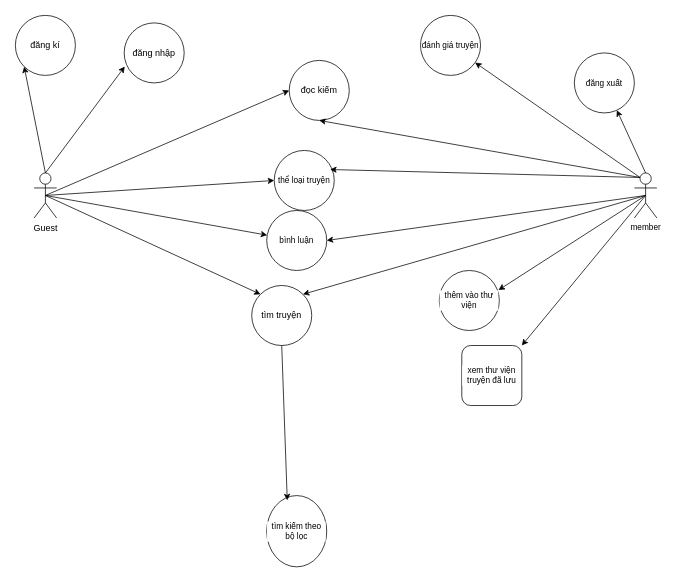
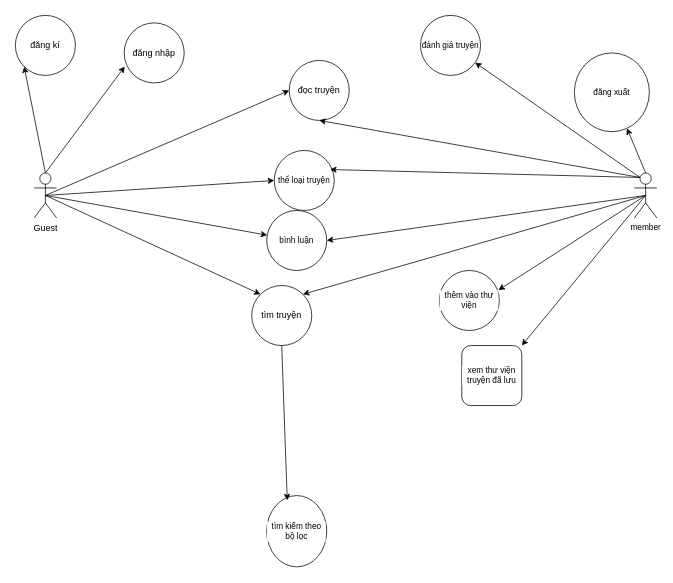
(604, 83) -> (612, 92)
(319, 90) -> (319, 90)
